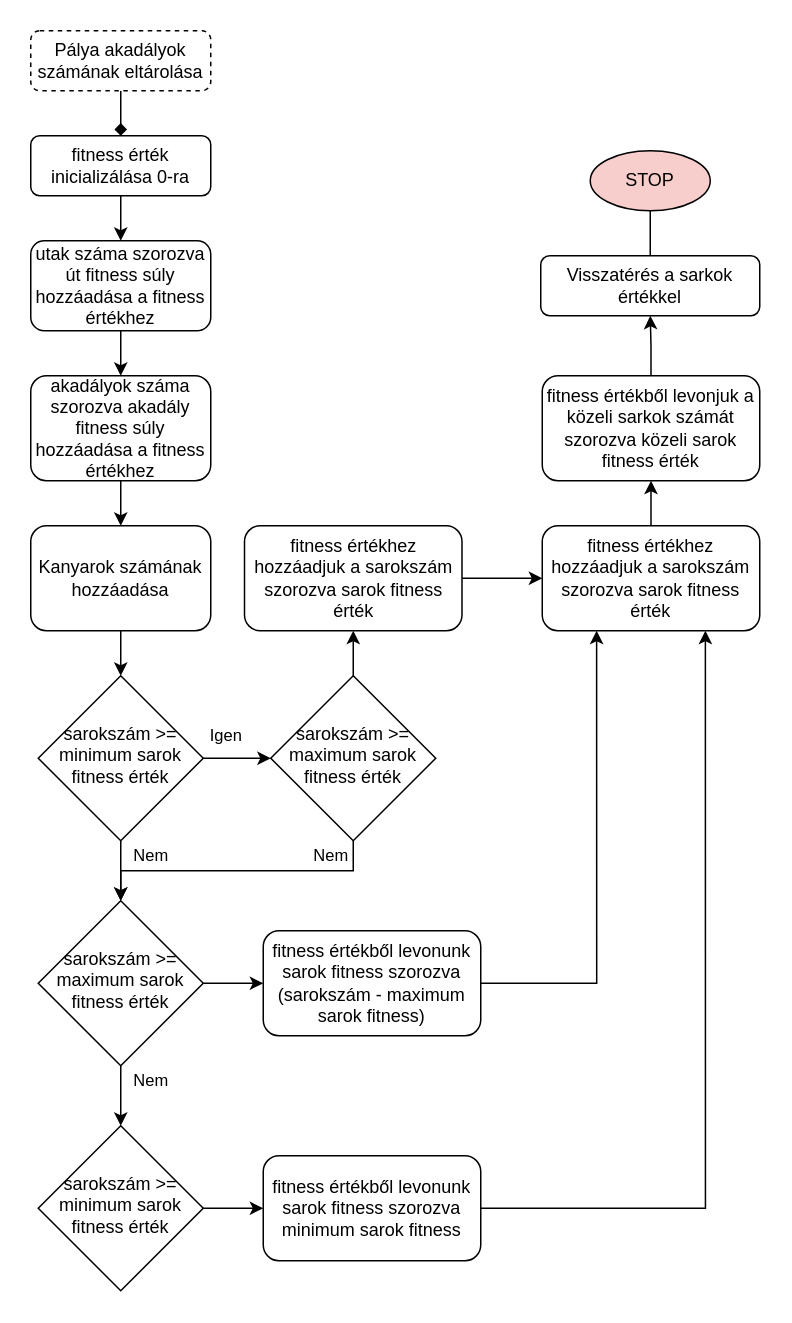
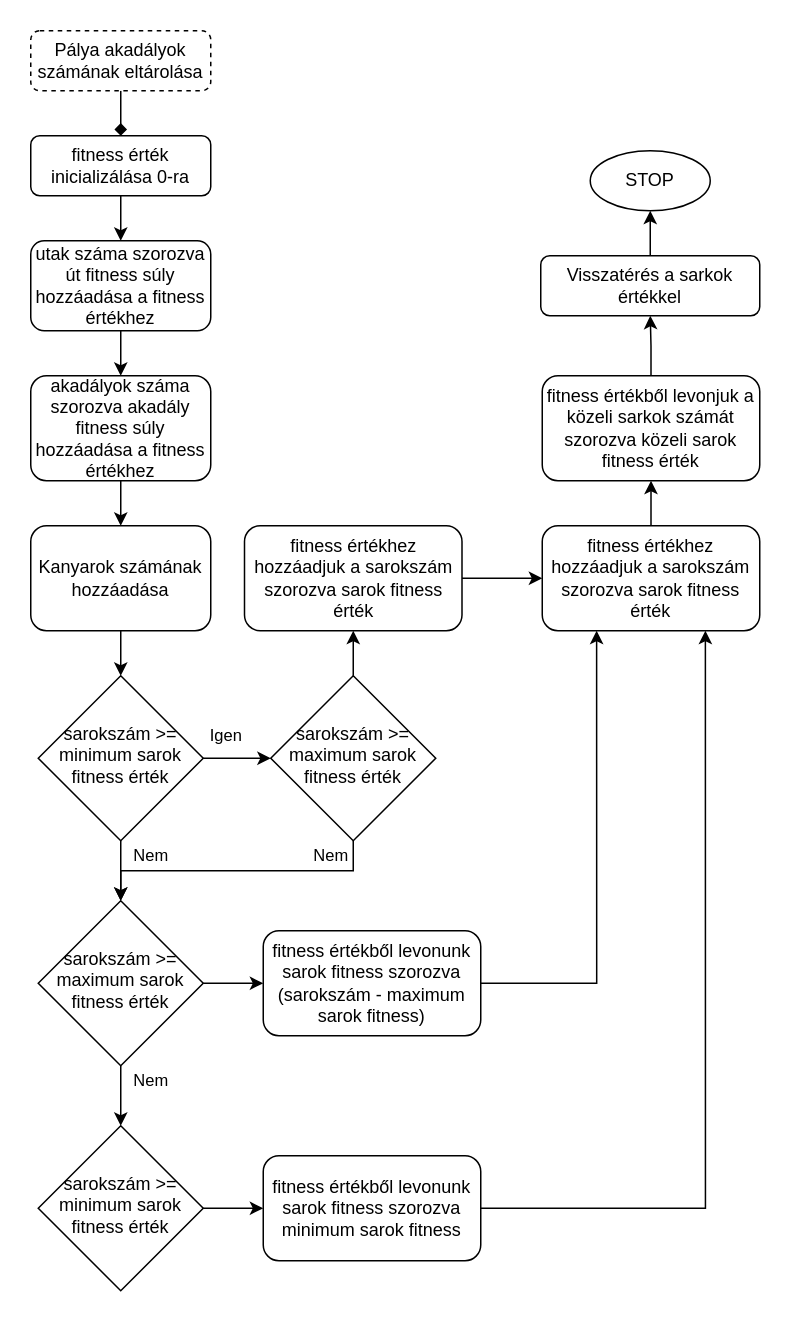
(650, 181) -> (650, 181)
(650, 217) -> (650, 222)
